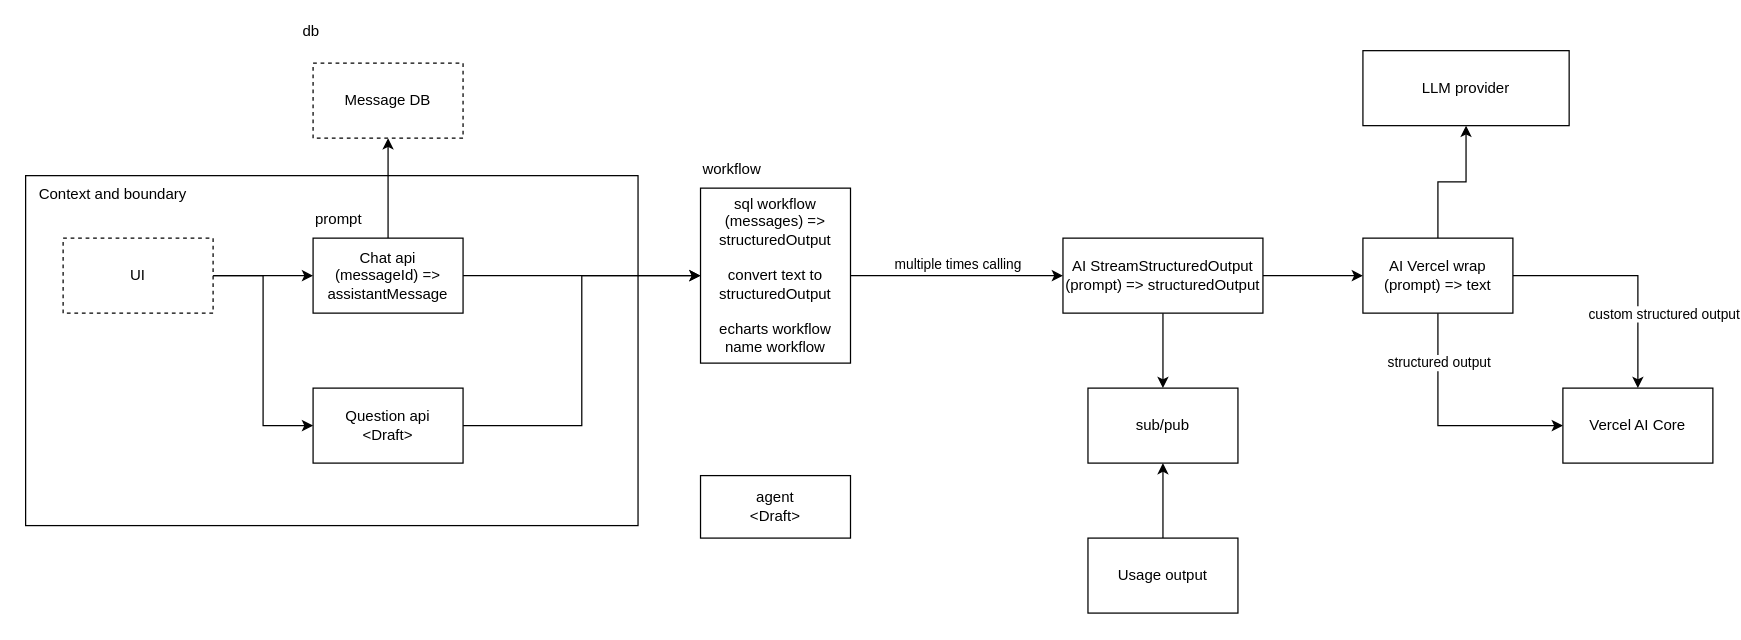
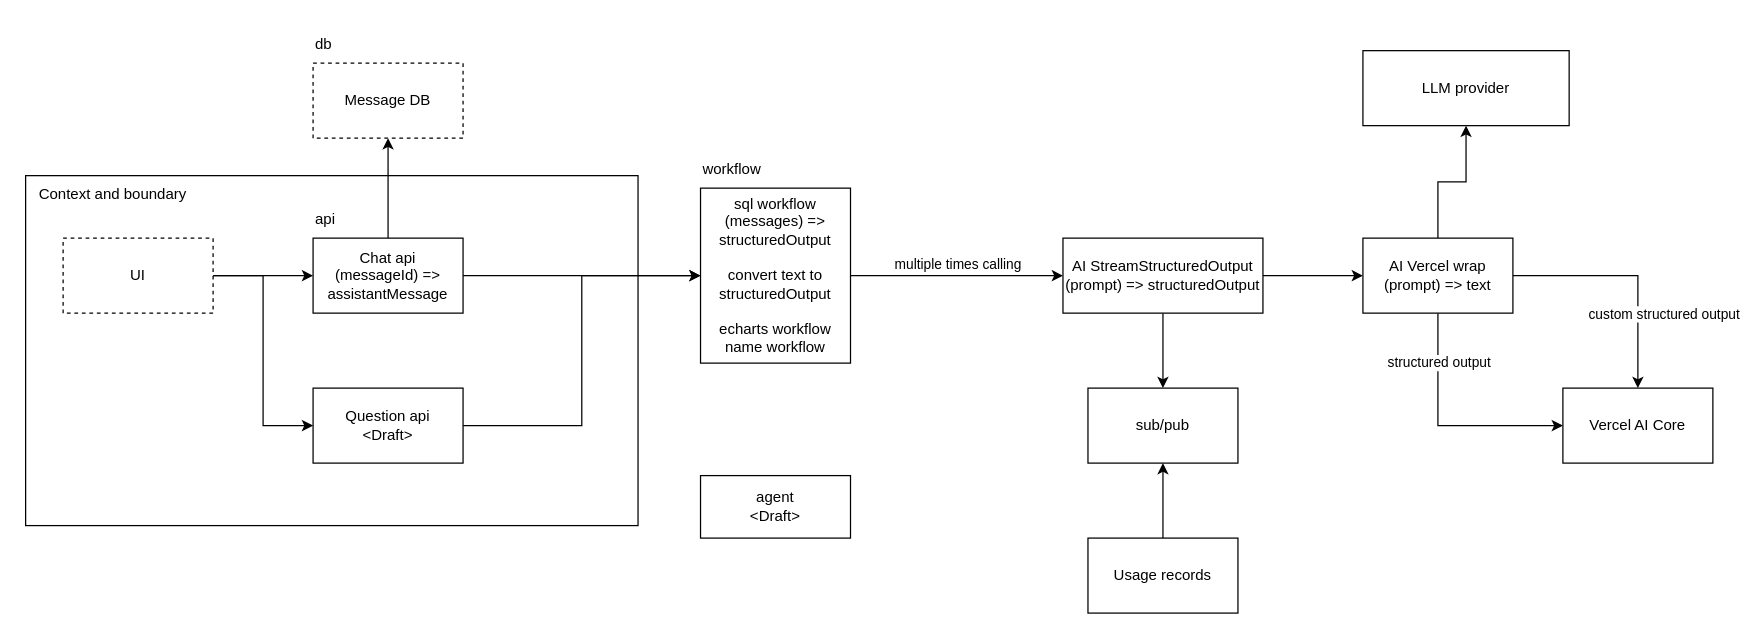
(407, 32) -> (419, 44)
(341, 219) -> (326, 219)
(1163, 576) -> (1163, 576)
